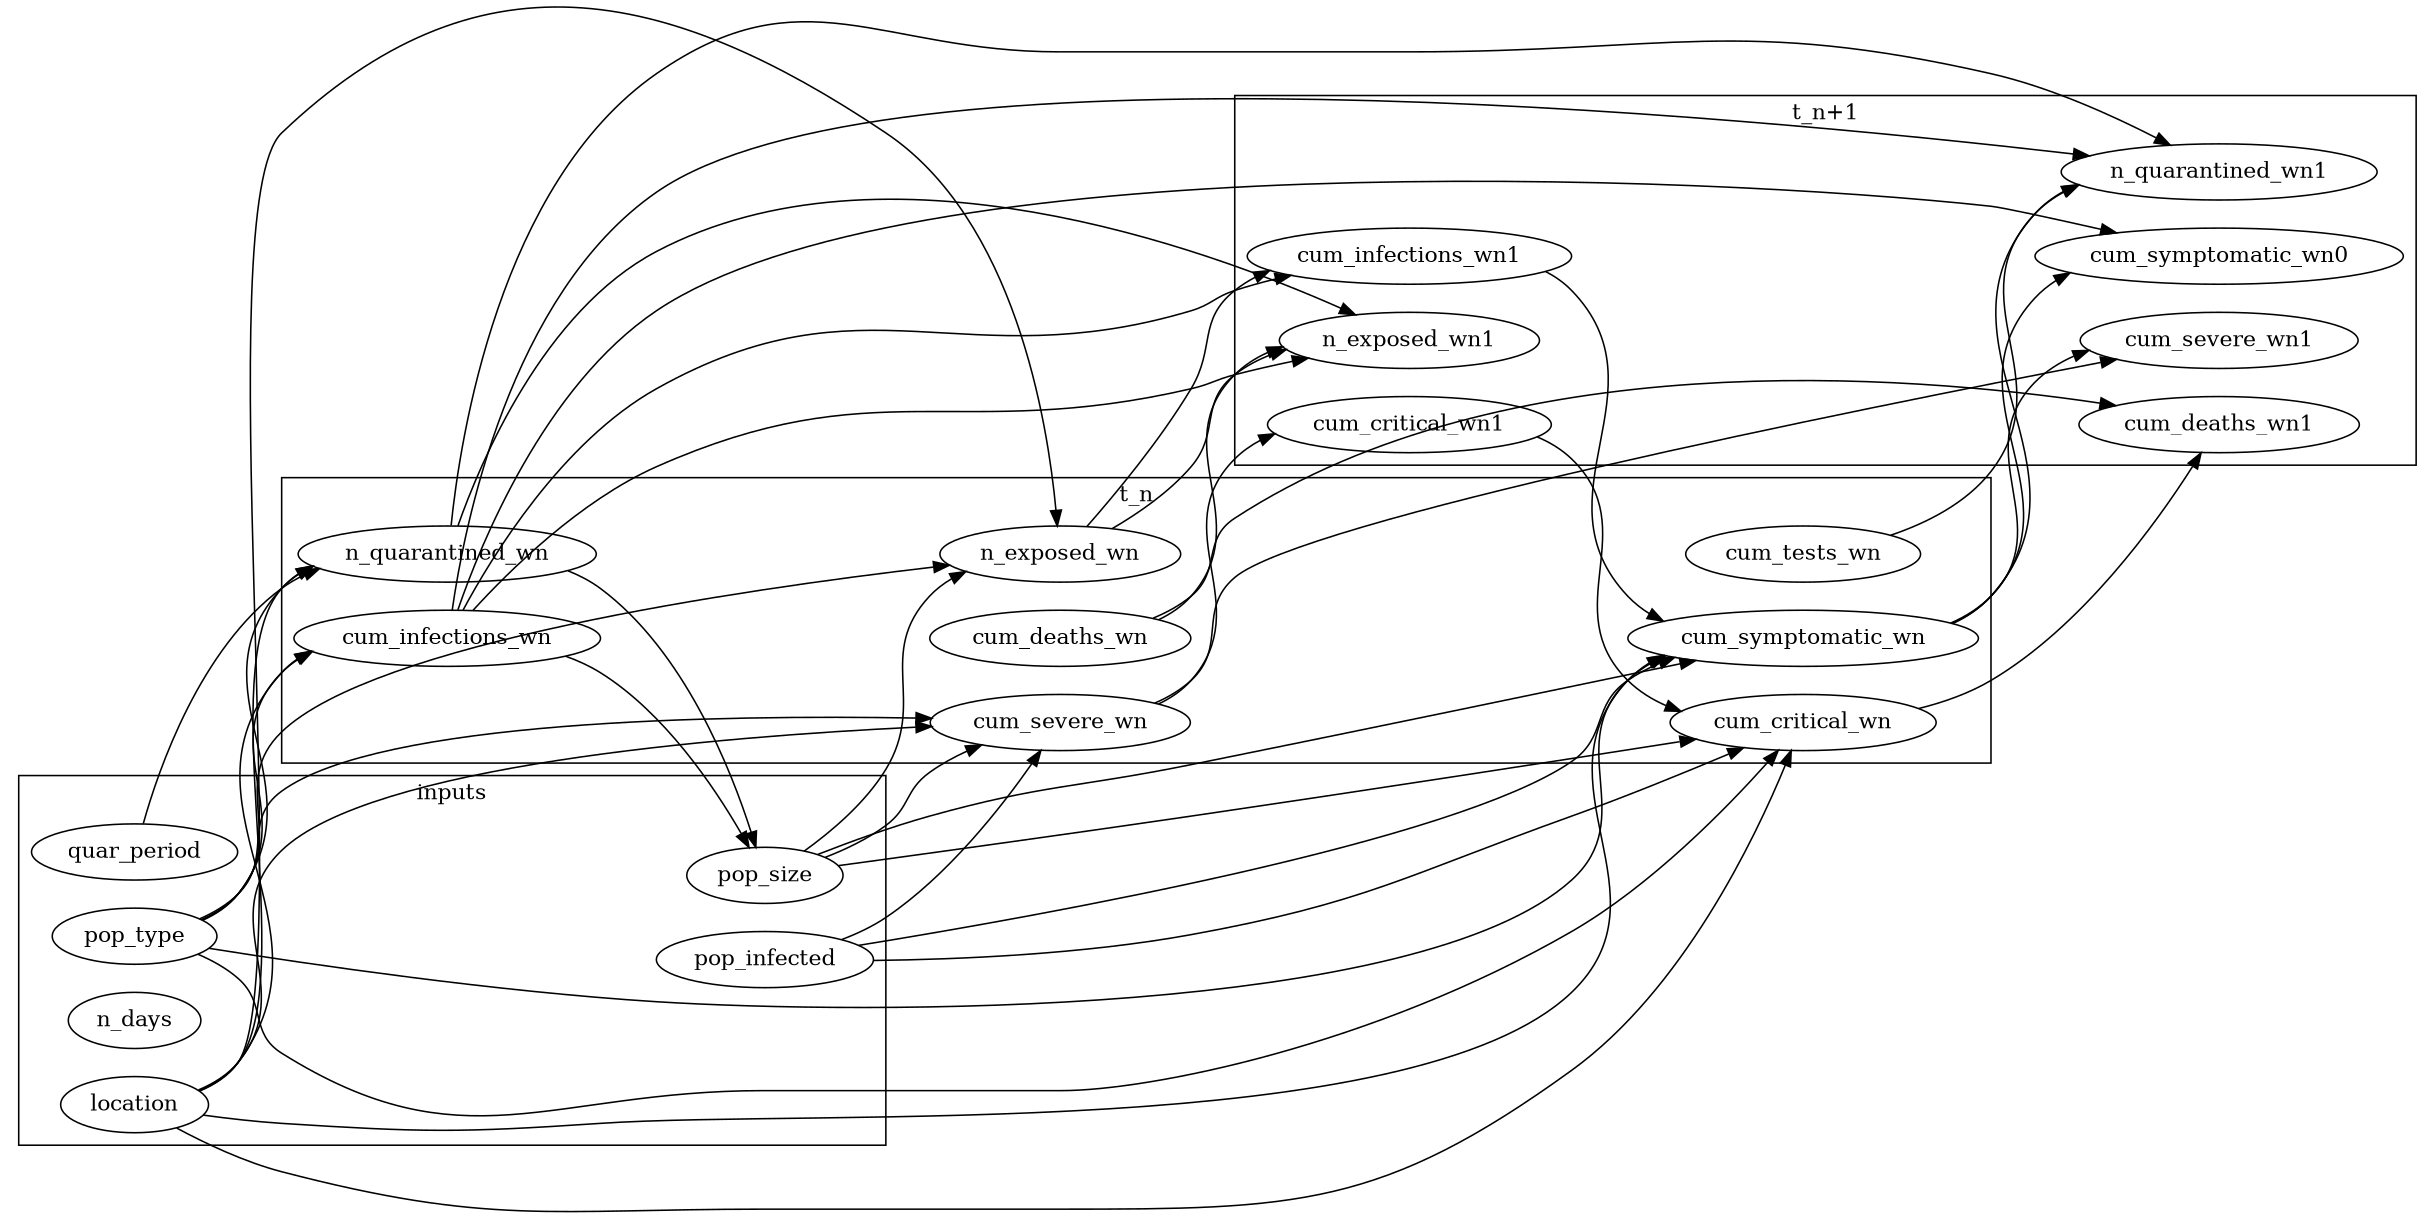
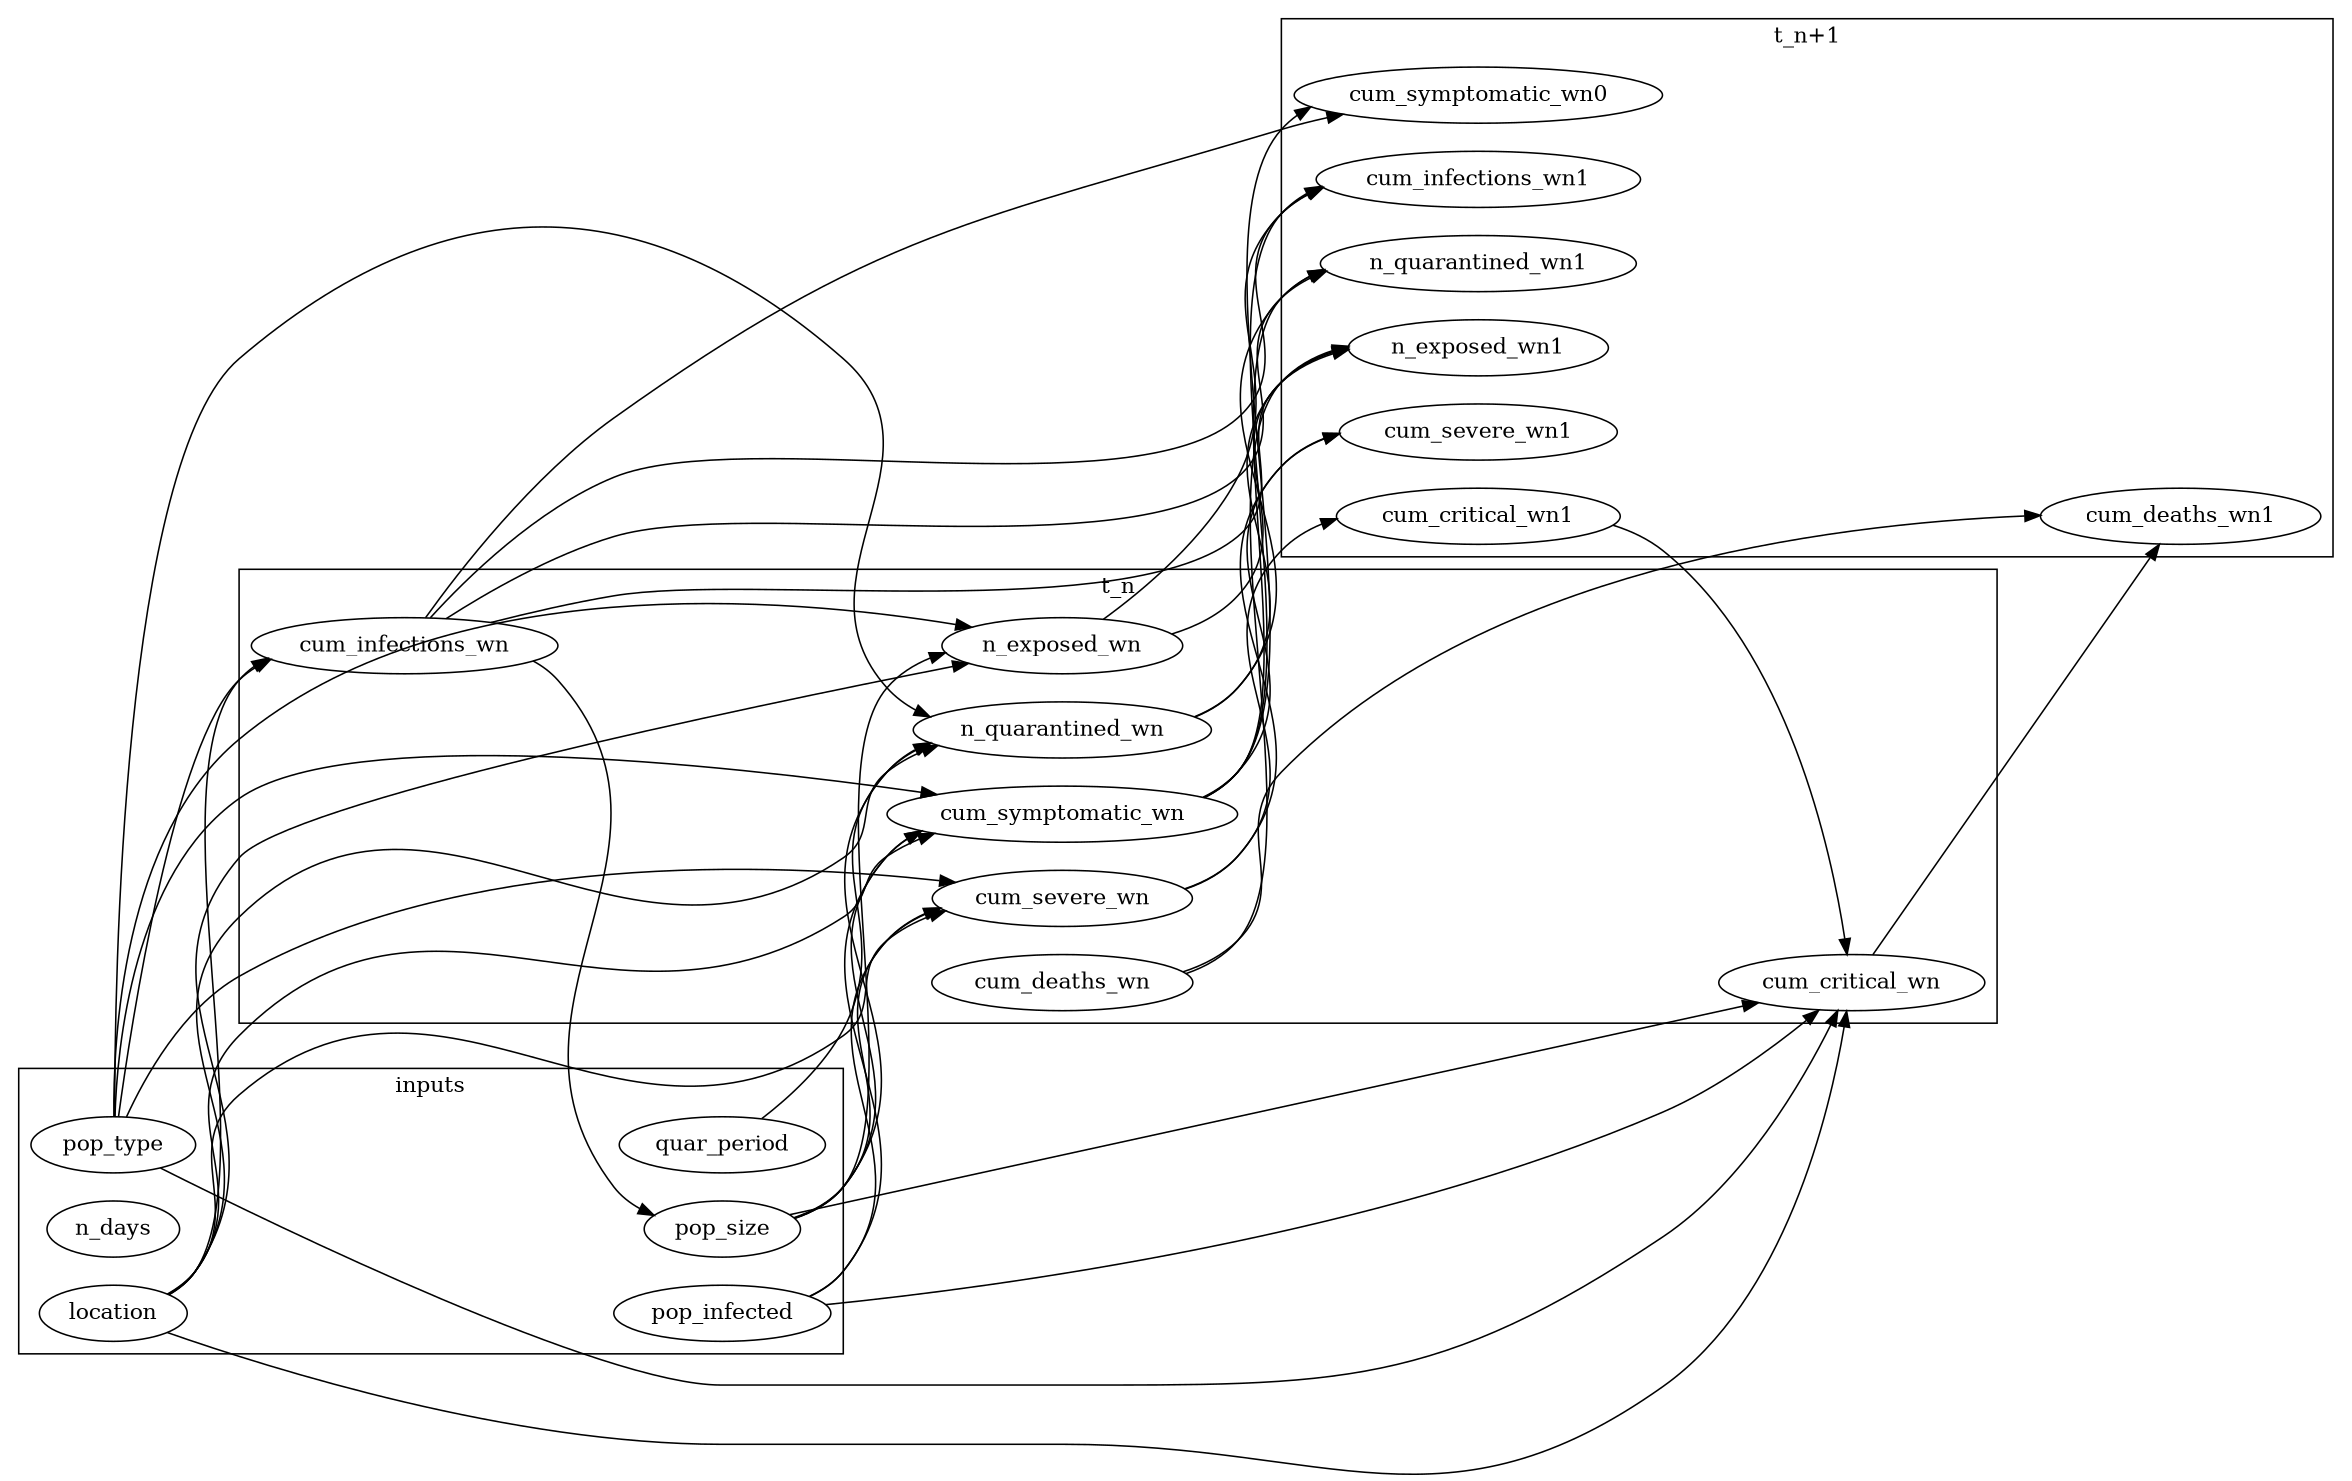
(1600, 441) -> (1259, 498)
(1803, 554) -> none
(684, 683) -> (866, 990)
